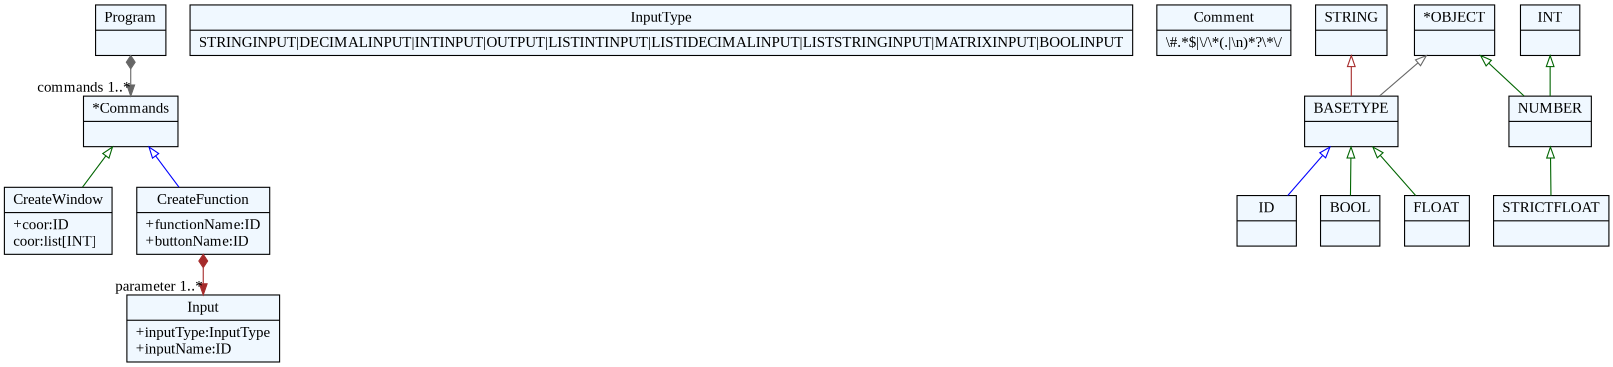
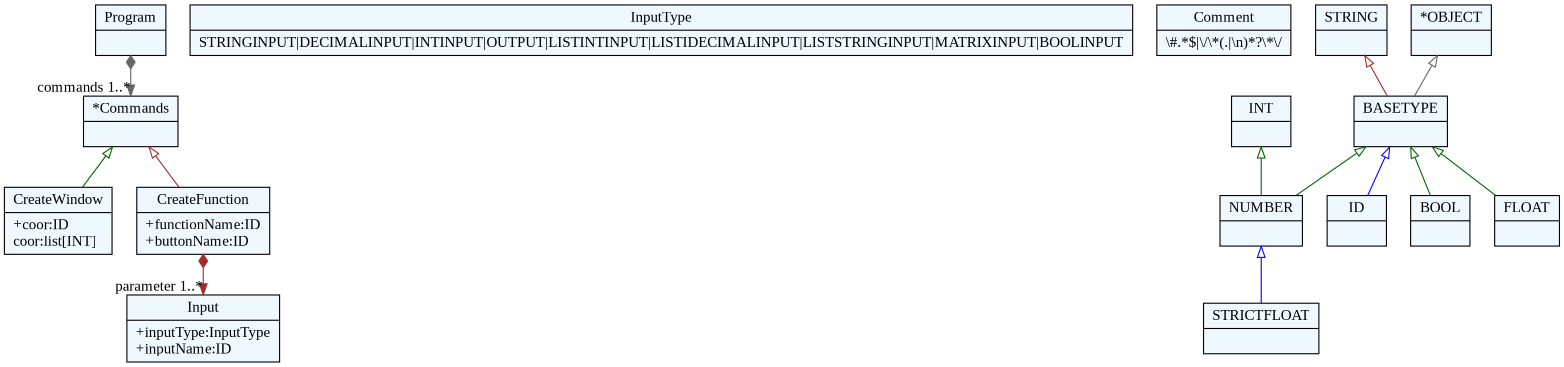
(1506, 80) -> (1326, 174)
(167, 172) -> (167, 172)
(1551, 177) -> (1261, 280)
